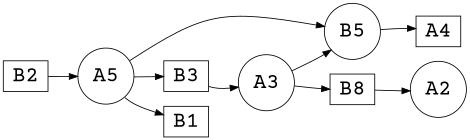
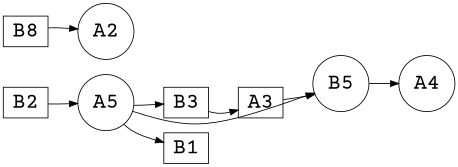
(438, 31) -> (427, 84)
(266, 83) -> (261, 103)
(308, 87) -> none
